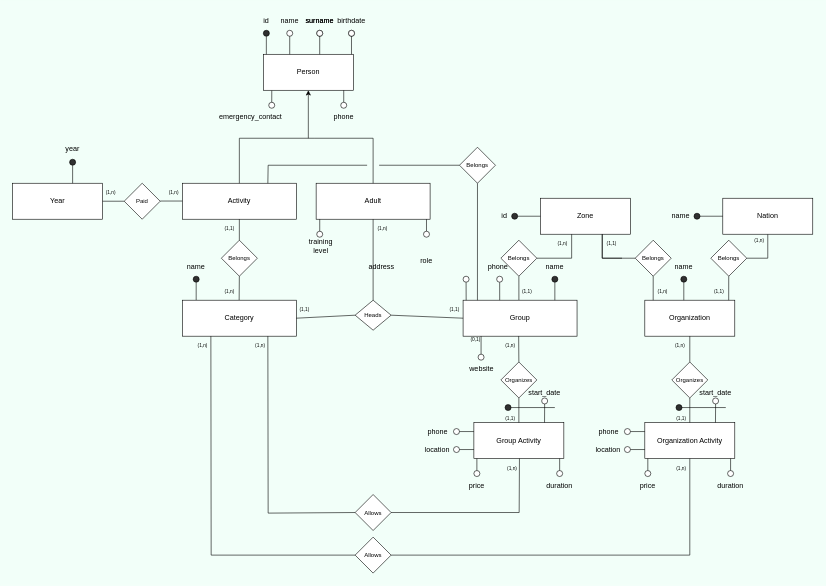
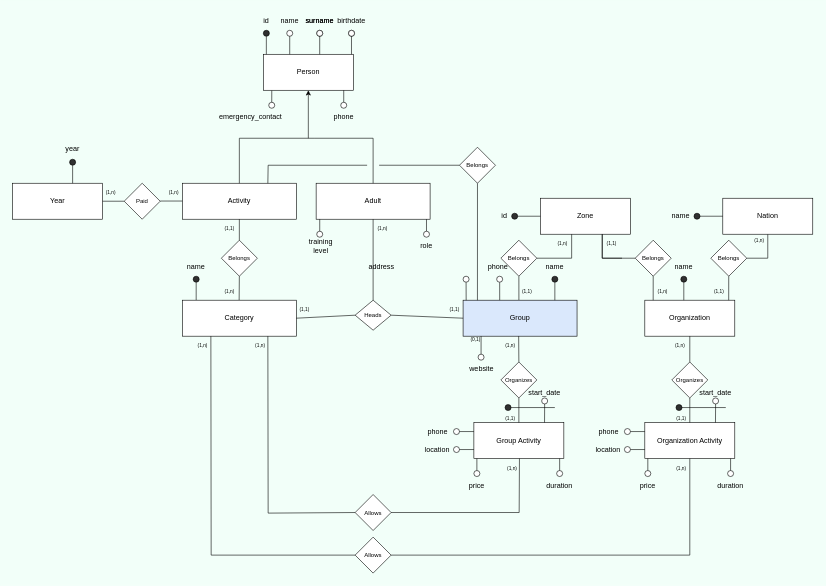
(426, 261) -> (426, 246)
(520, 318) -> (520, 318)
